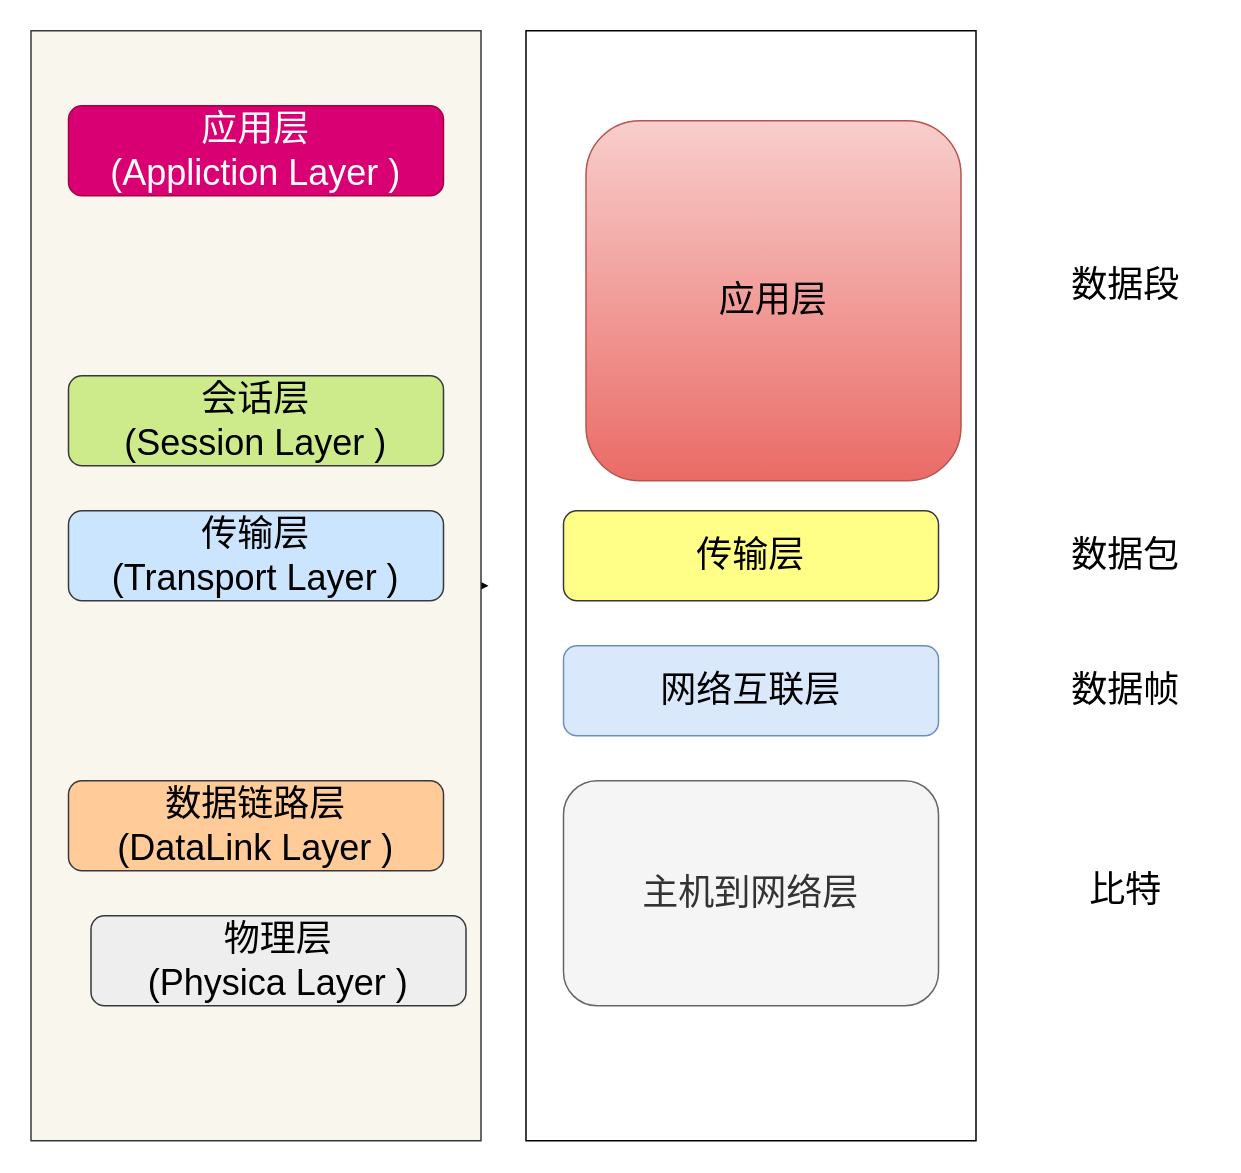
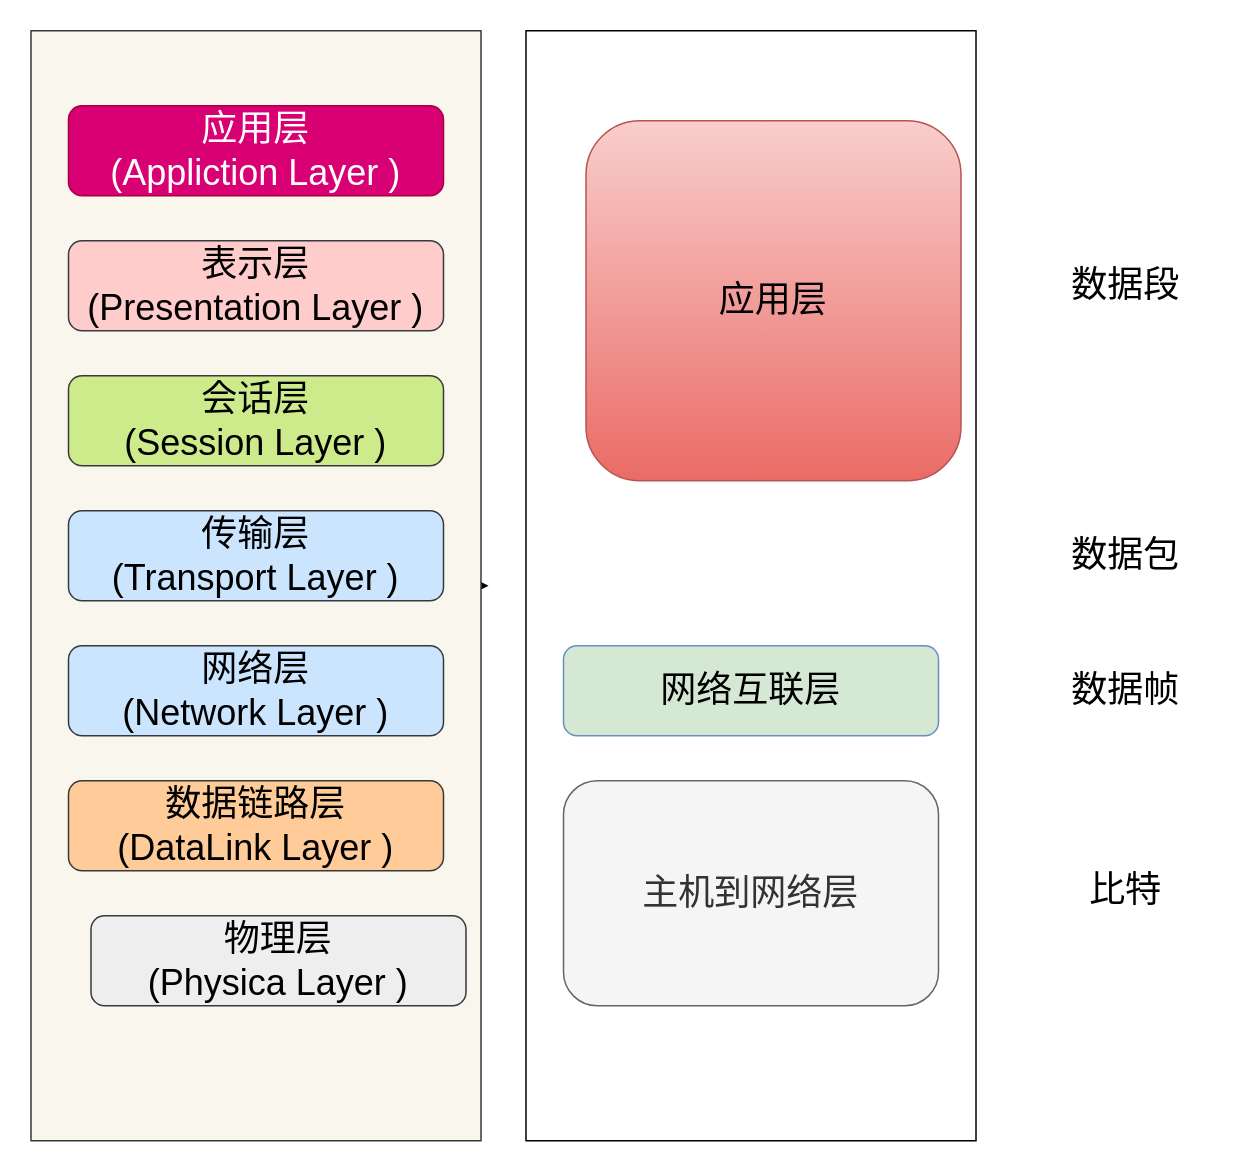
none -> (256, 286)
(751, 556) -> none
none -> (256, 691)
(751, 691) -> (751, 691)
